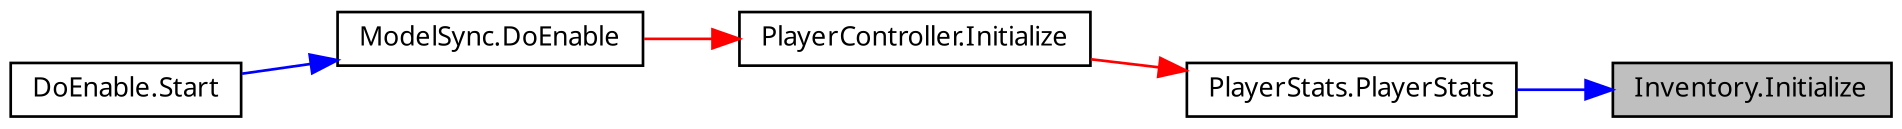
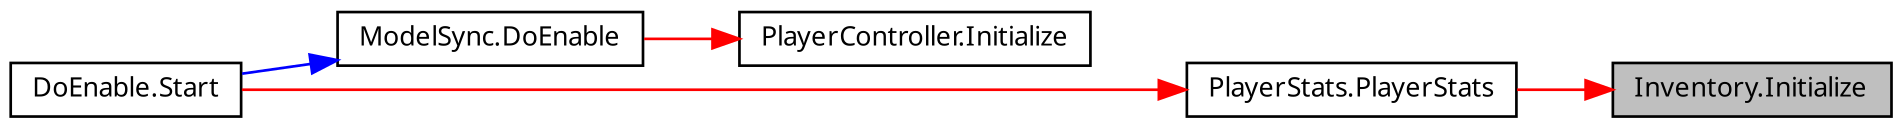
(1125, 63) -> (700, 90)
(1551, 90) -> (1551, 90)
